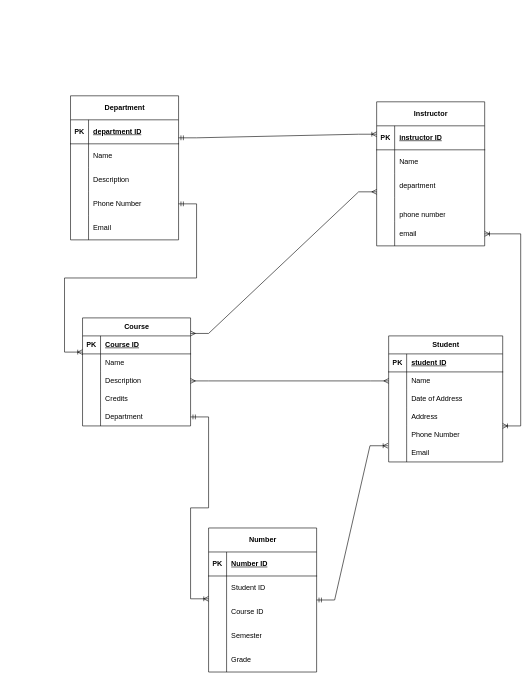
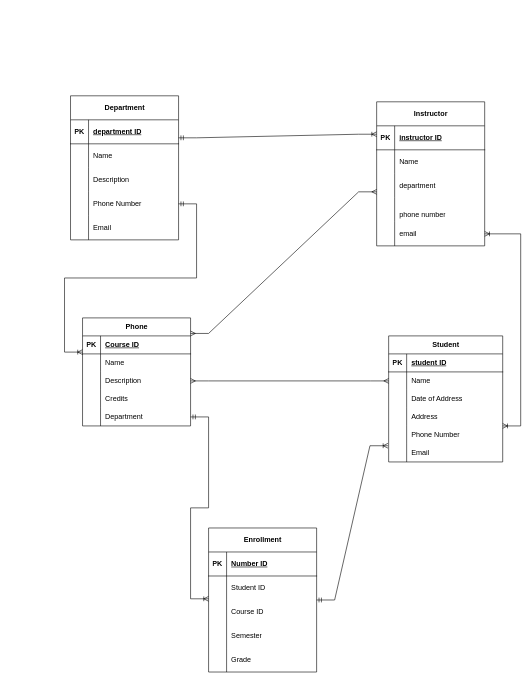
(137, 327) -> (137, 327)
(263, 540) -> (263, 540)
